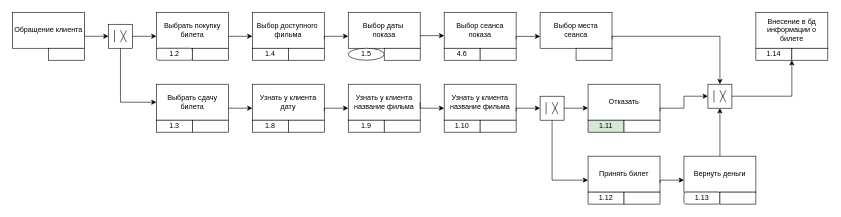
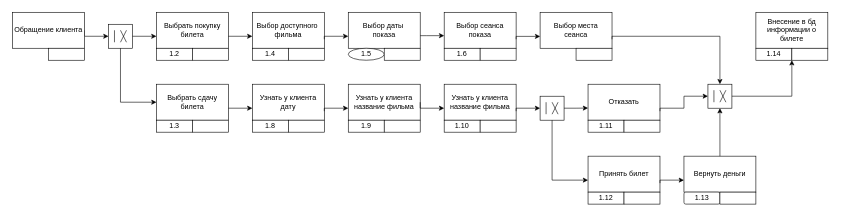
(174, 54) -> (174, 54)
(462, 54) -> (462, 54)
(606, 126) -> (606, 126)
